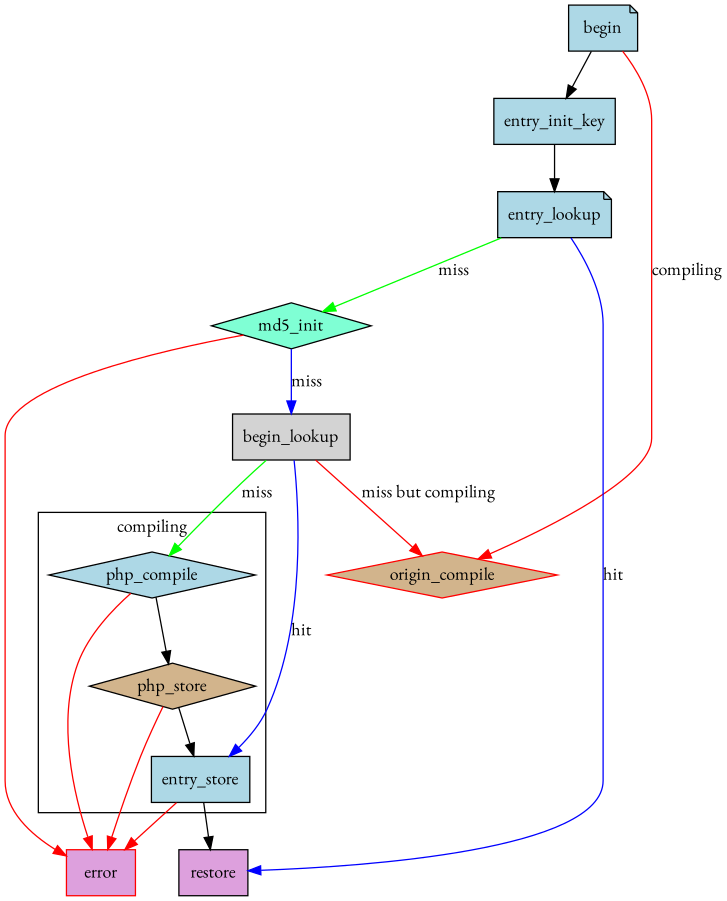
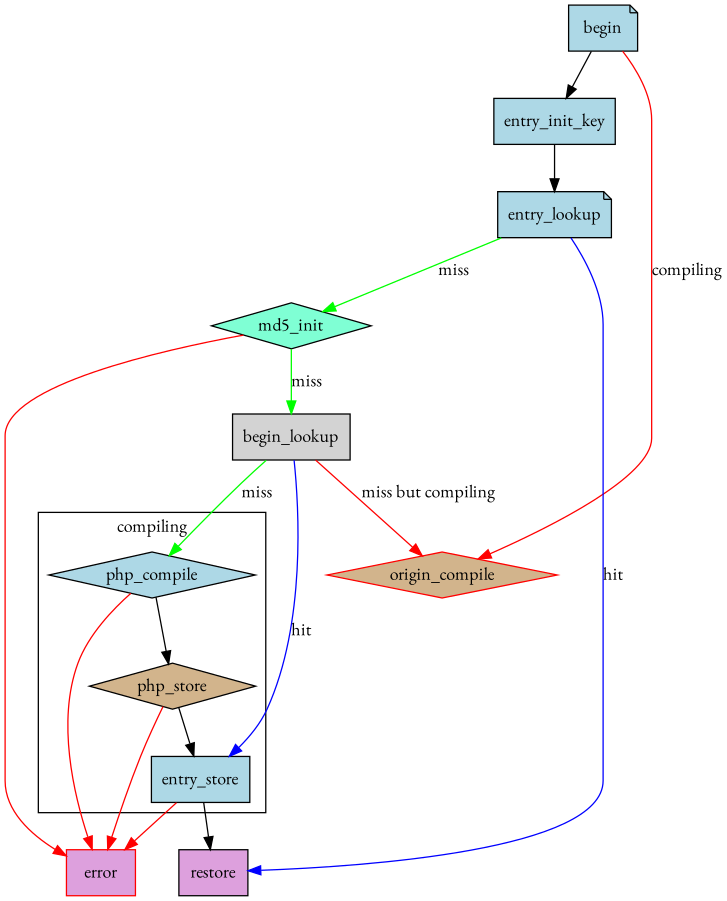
(291, 375) -> (291, 375)
